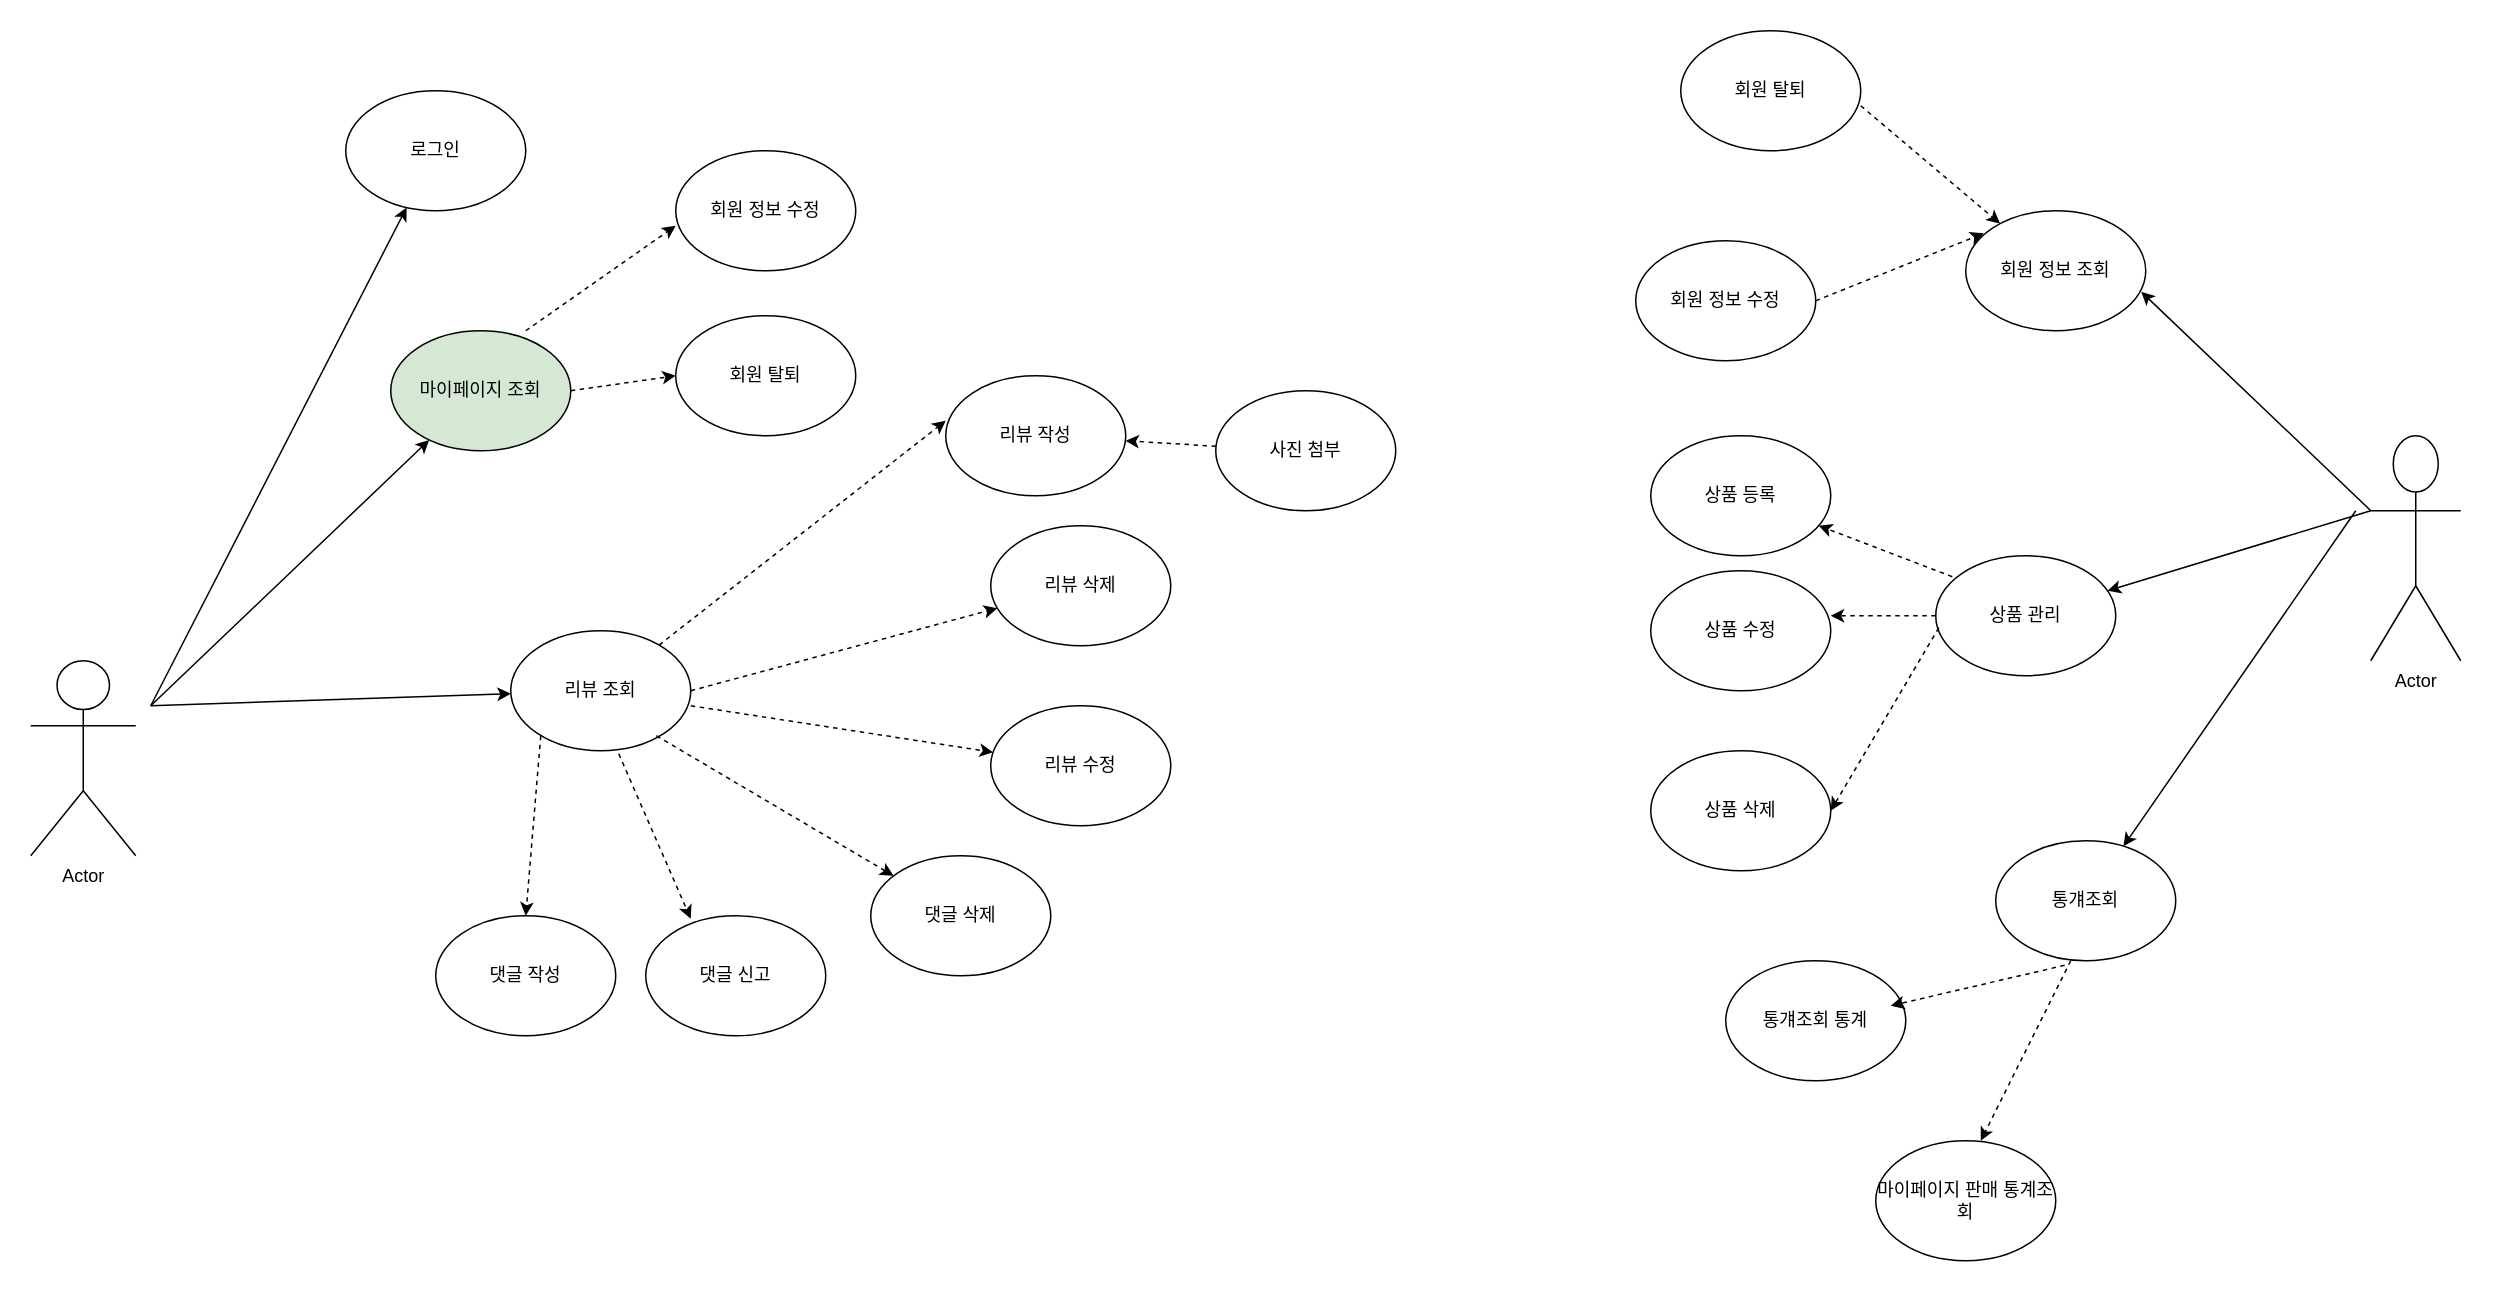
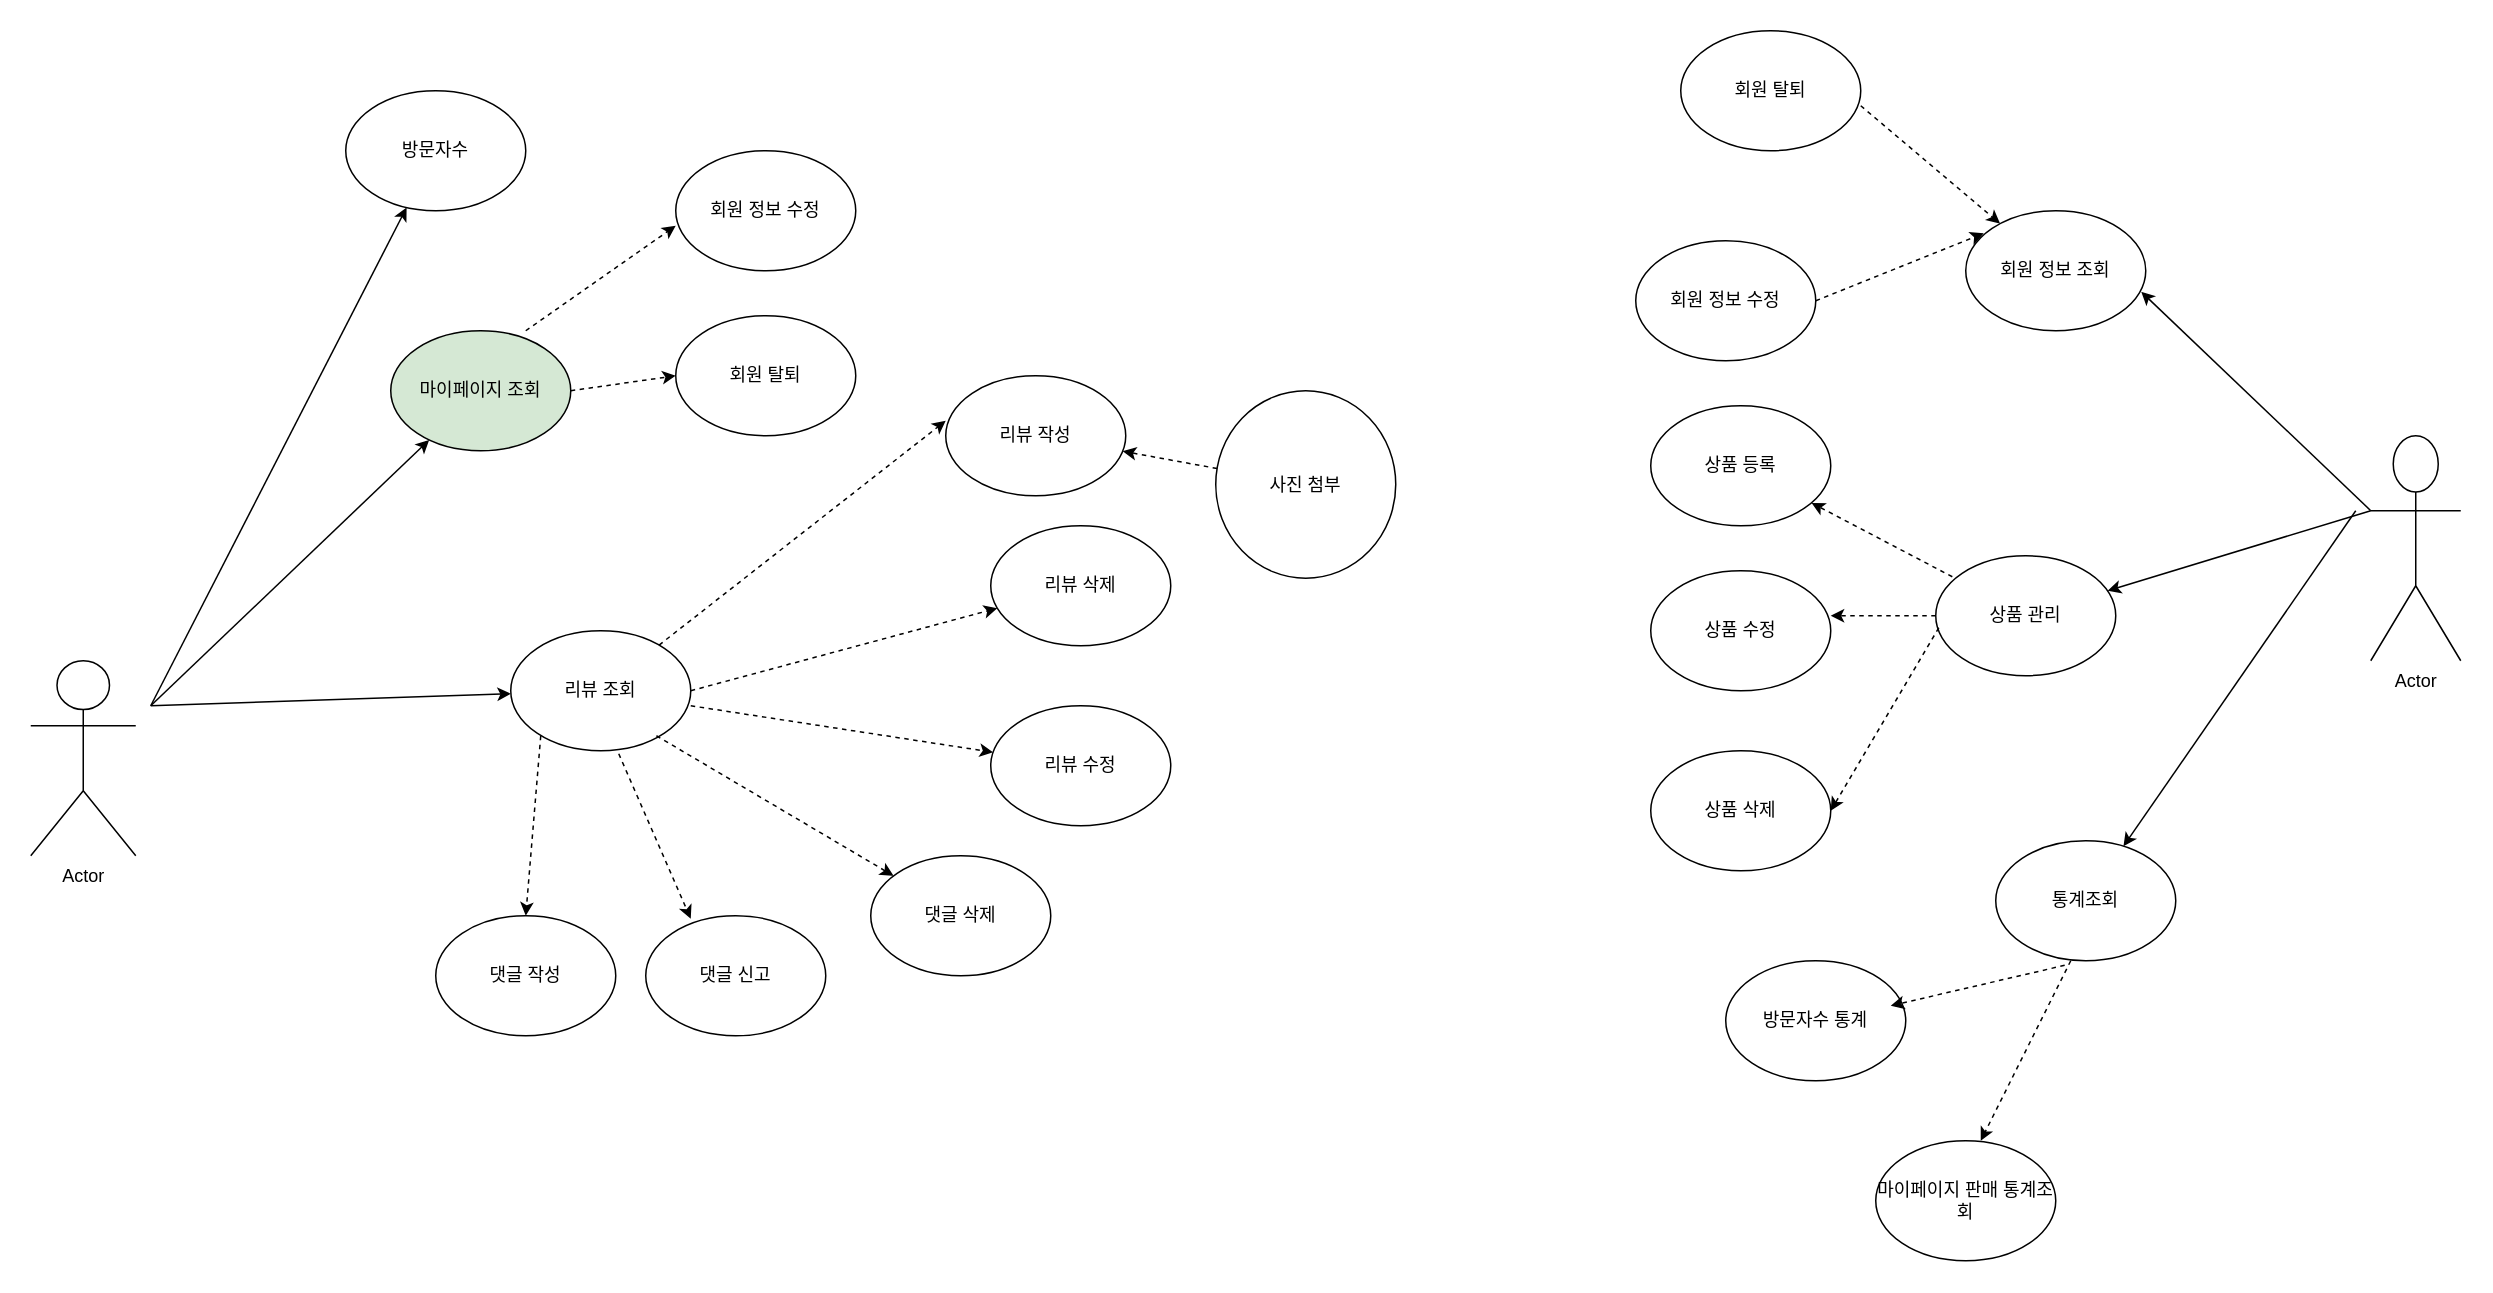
(436, 151) -> (436, 151)
(1306, 451) -> (1306, 485)
(1741, 496) -> (1741, 466)
(2086, 901) -> (2086, 901)
(1816, 1021) -> (1816, 1021)
